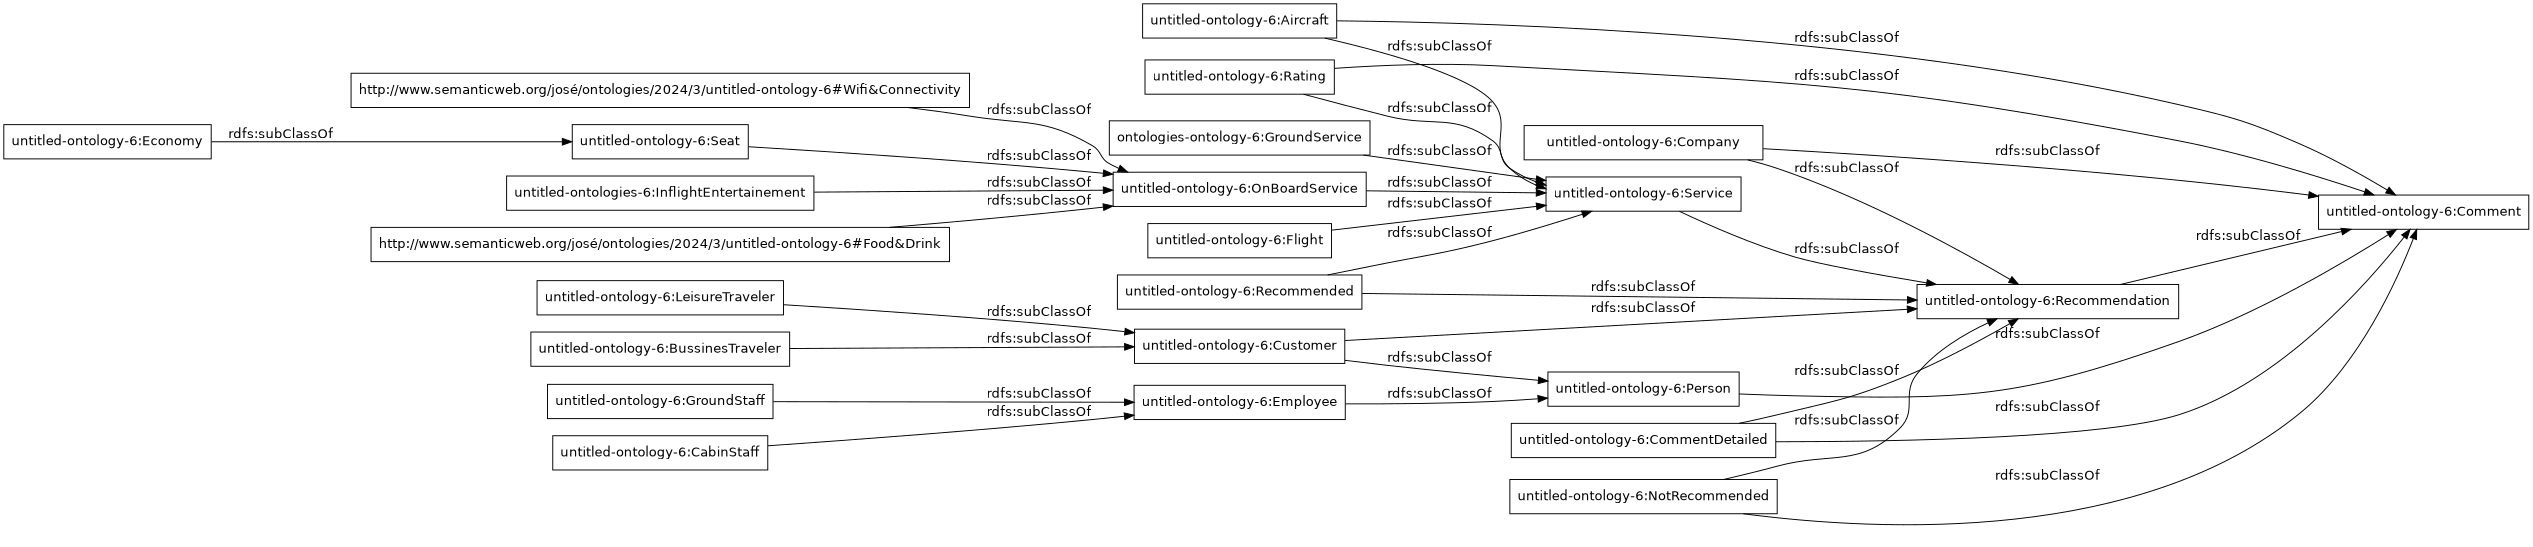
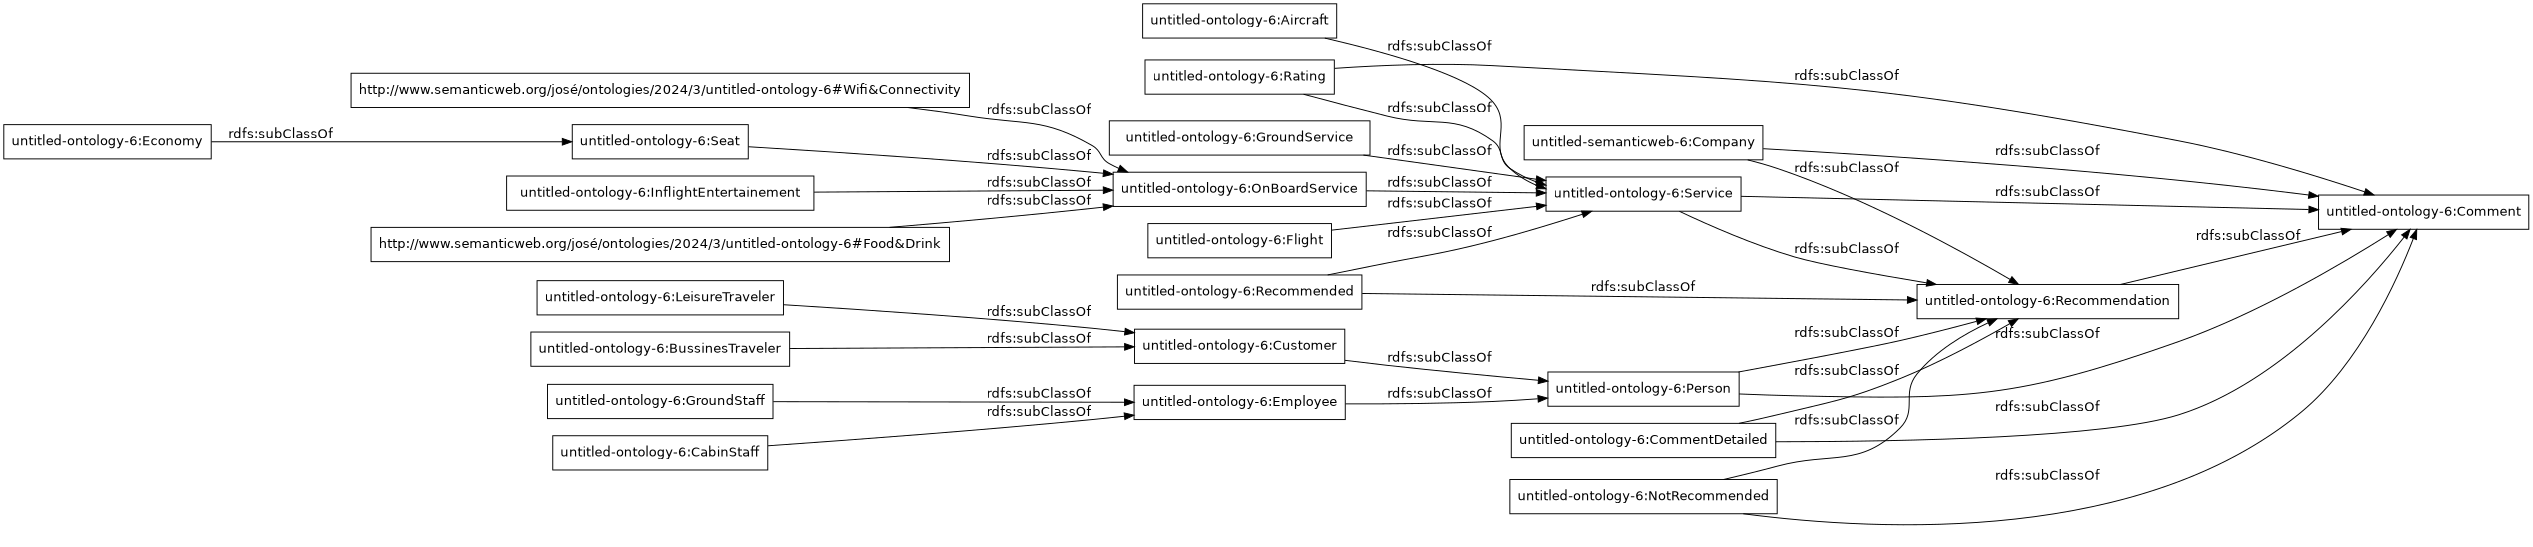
(1873, 54) -> (2025, 203)
(1240, 138) -> (1240, 138)
(1644, 143) -> (1644, 143)
(660, 193) -> (660, 193)
(1626, 325) -> (1858, 349)
